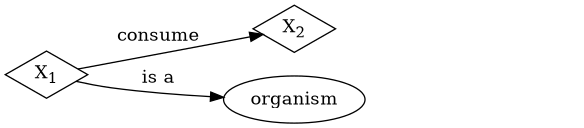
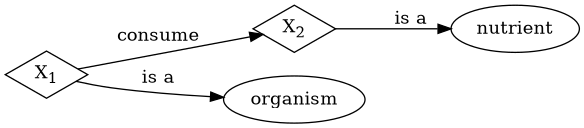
none -> (515, 29)
